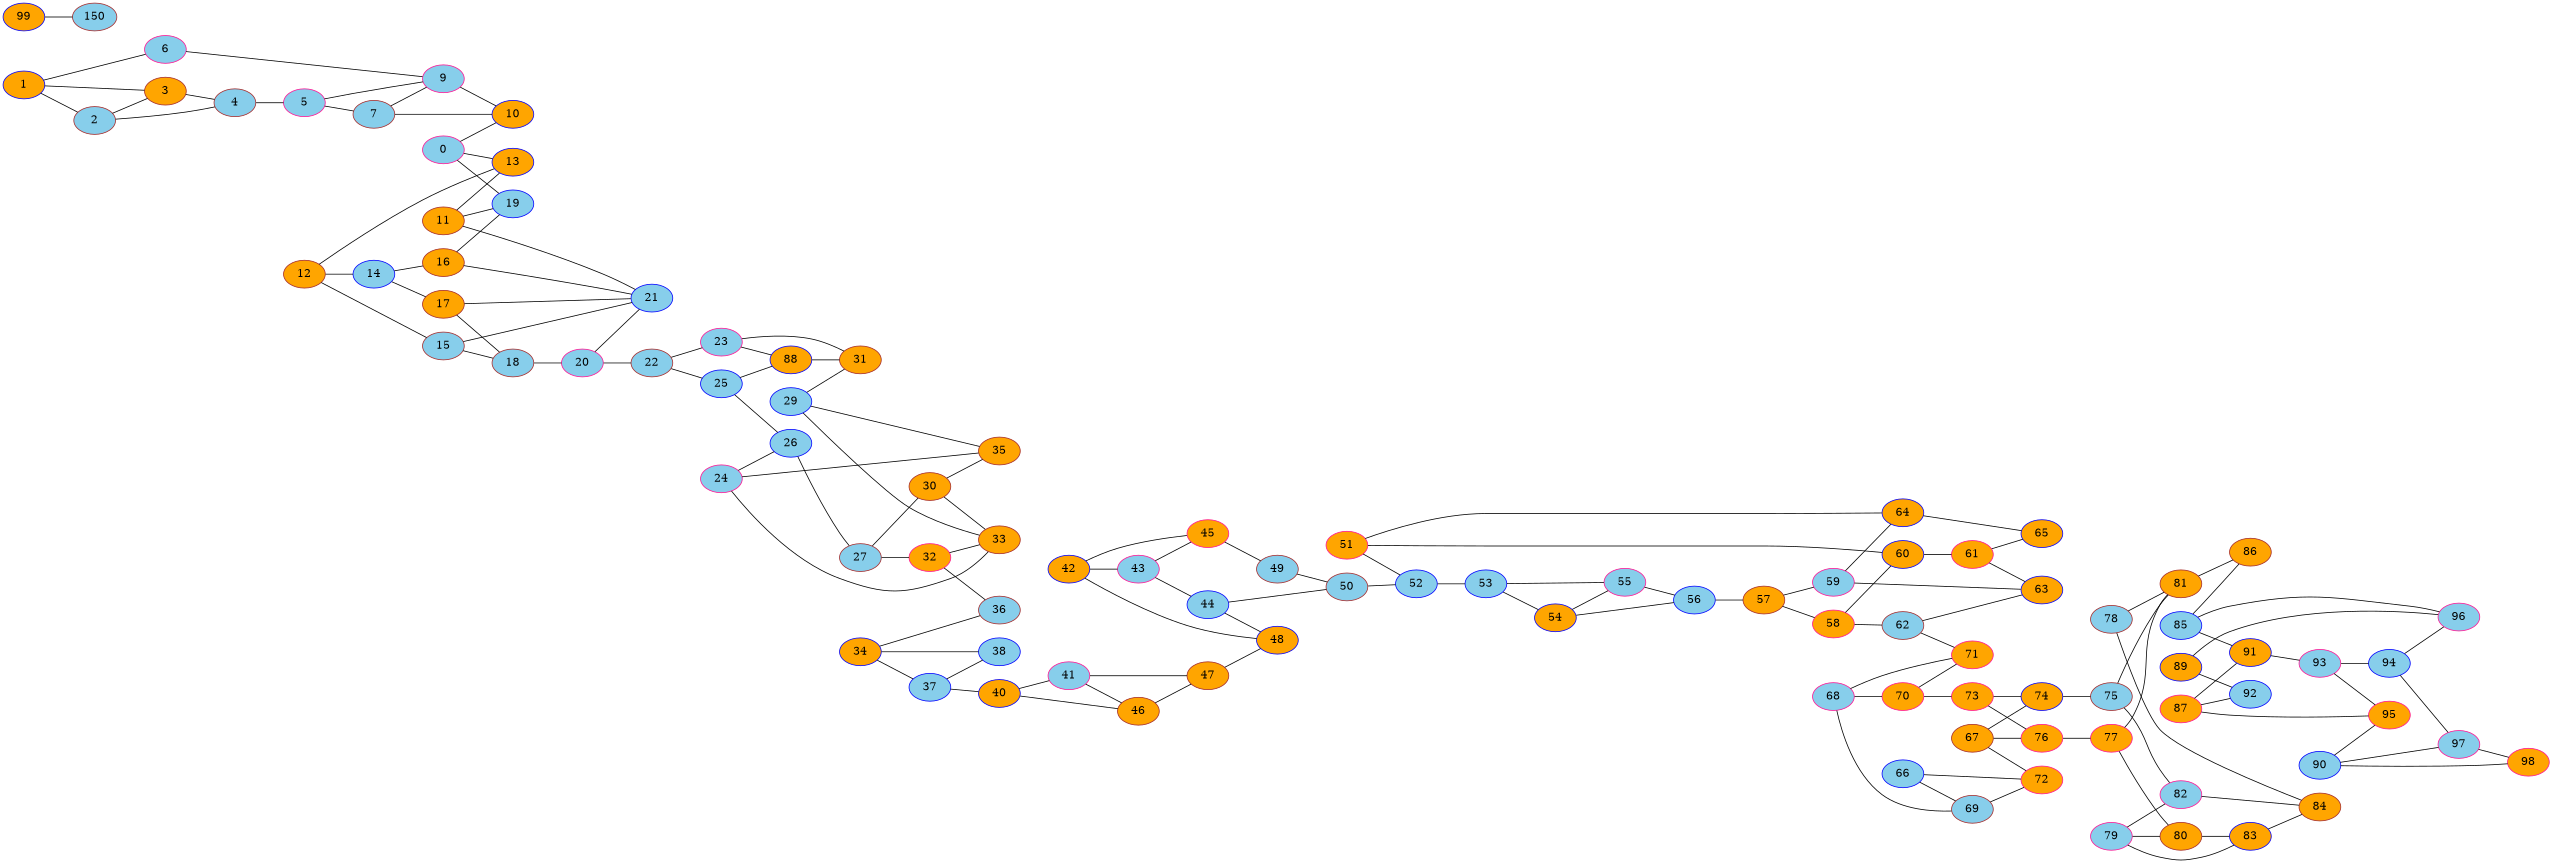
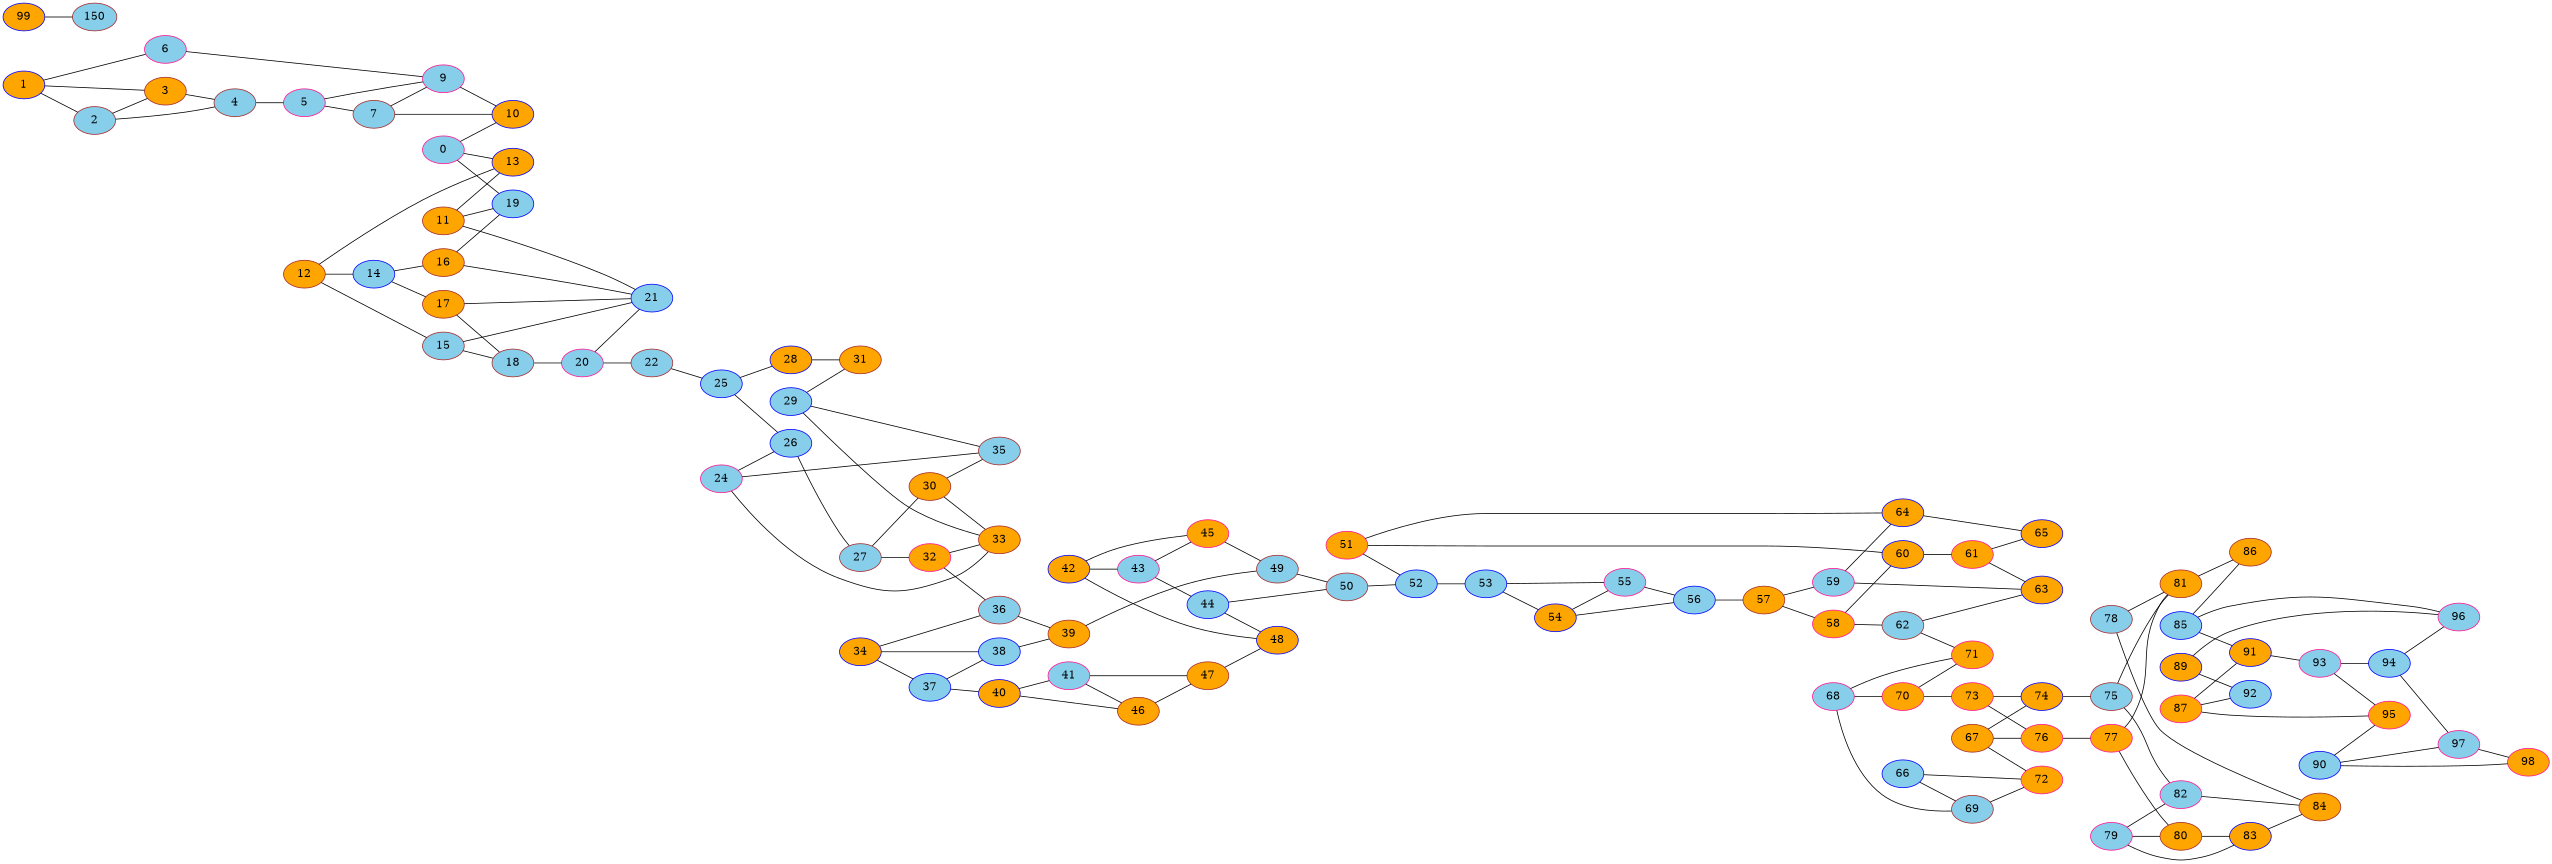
(721, 342) -> none
(791, 360) -> (791, 360)
(999, 451) -> (999, 451)
none -> (1069, 634)
